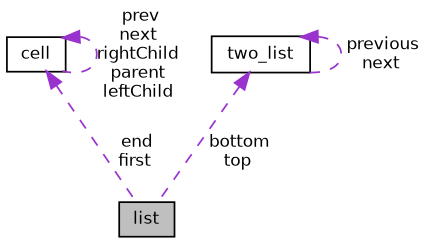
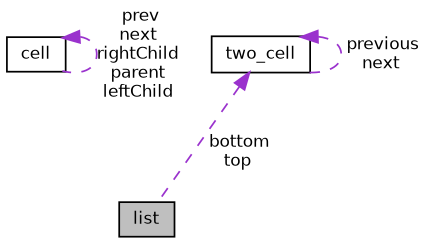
(261, 54) -> (261, 54)
(97, 144) -> none
